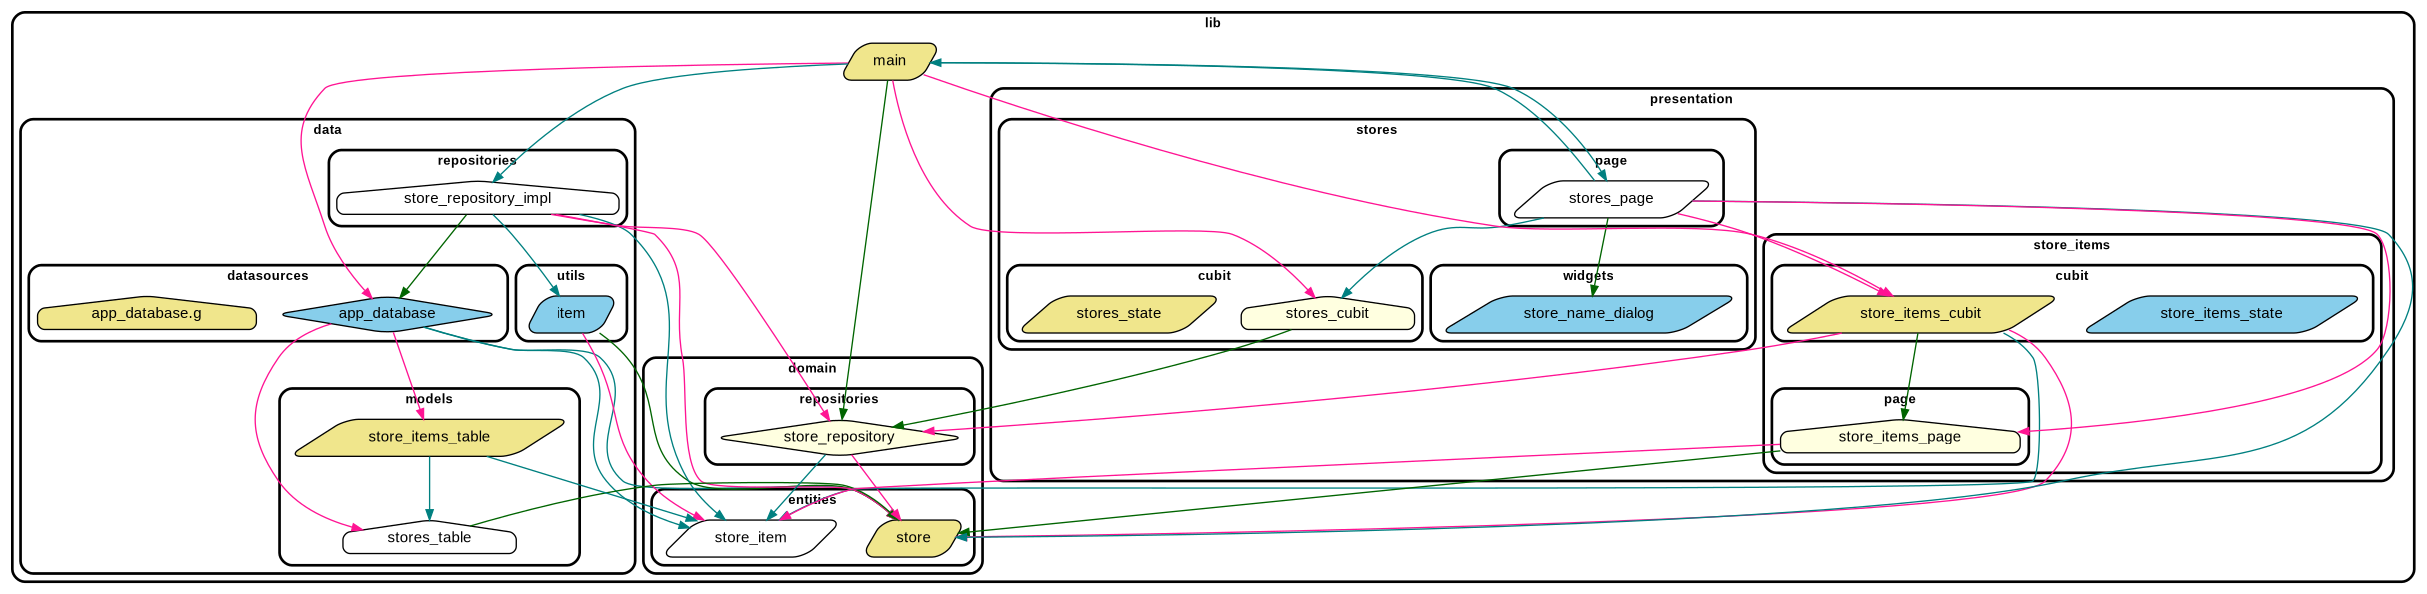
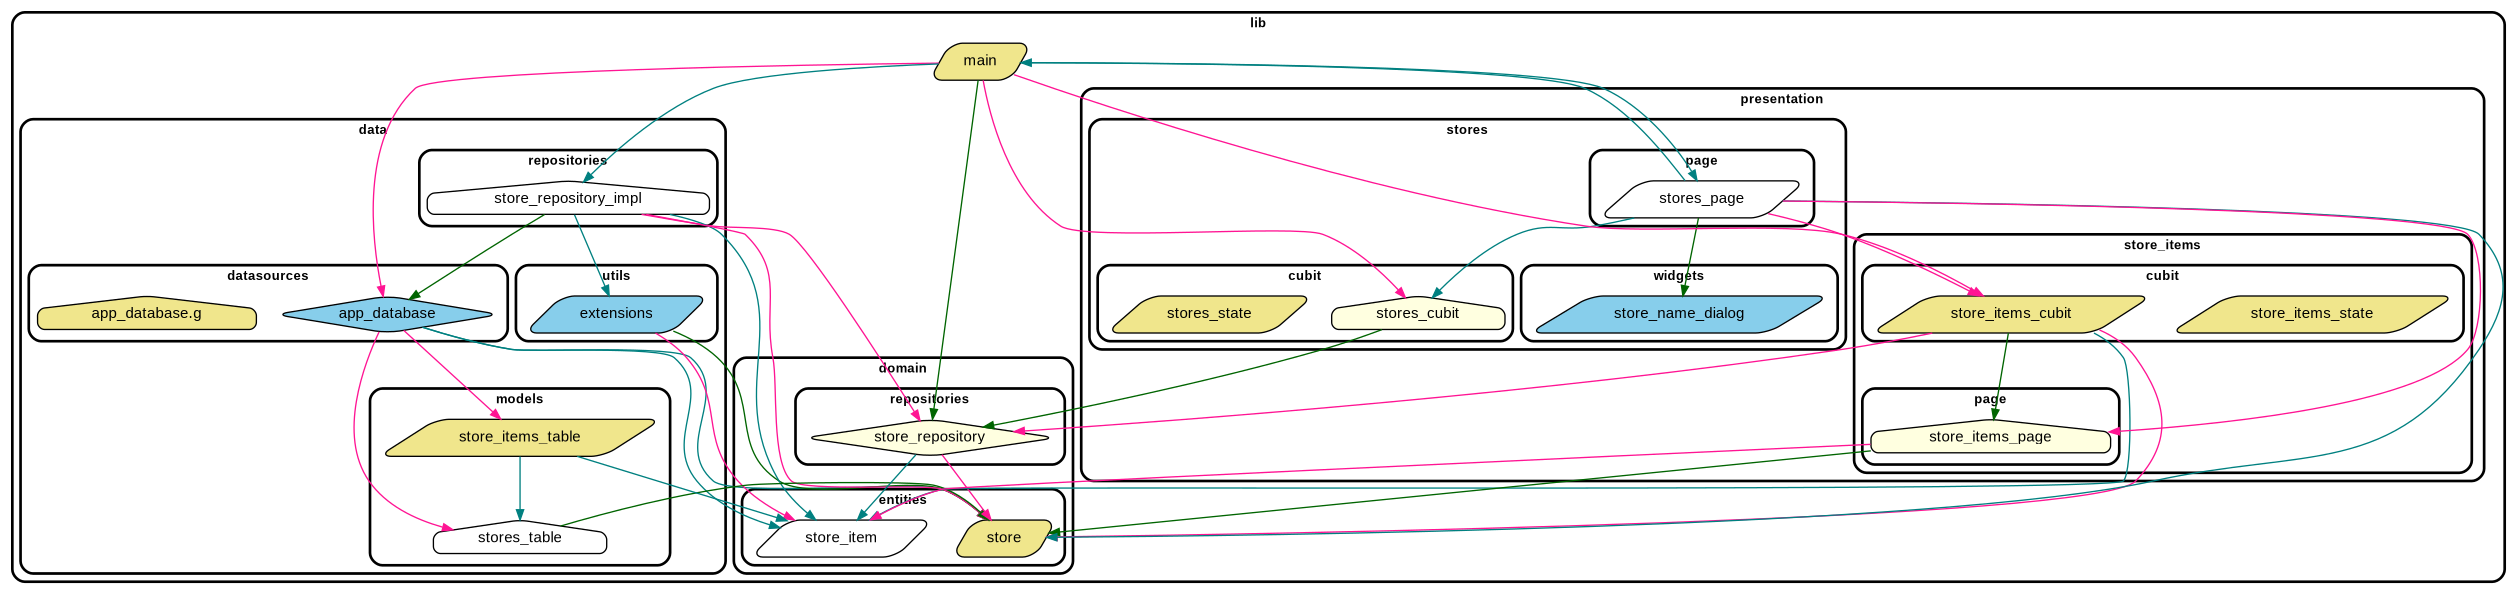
(571, 314) -> (617, 314)
(2222, 314) -> (2312, 314)
